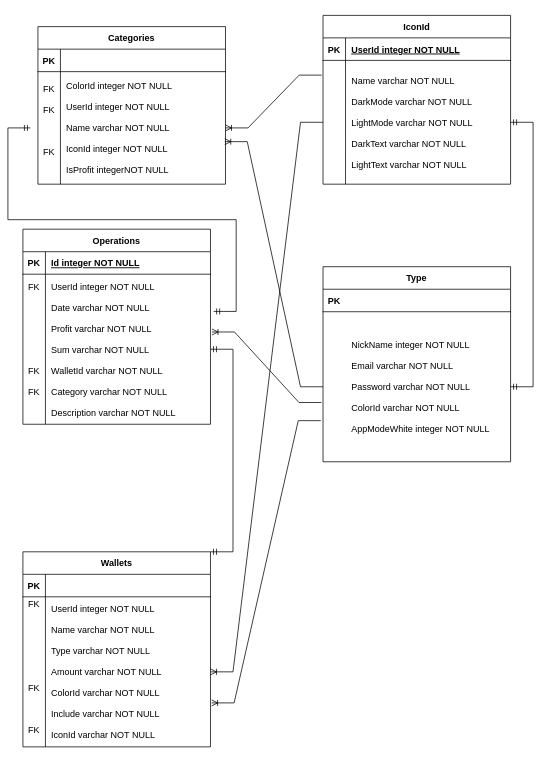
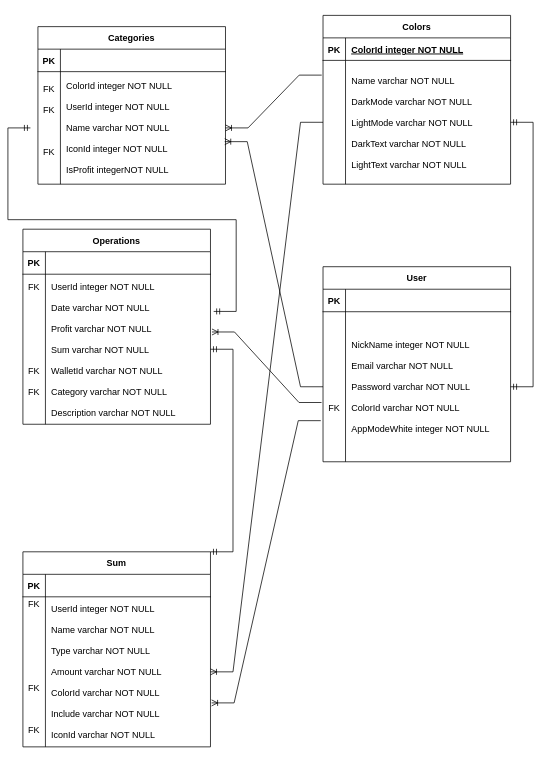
(416, 27) -> (416, 27)
(404, 50) -> (406, 50)
(128, 263) -> none
(416, 278) -> (416, 278)
none -> (334, 387)
(116, 563) -> (116, 563)
